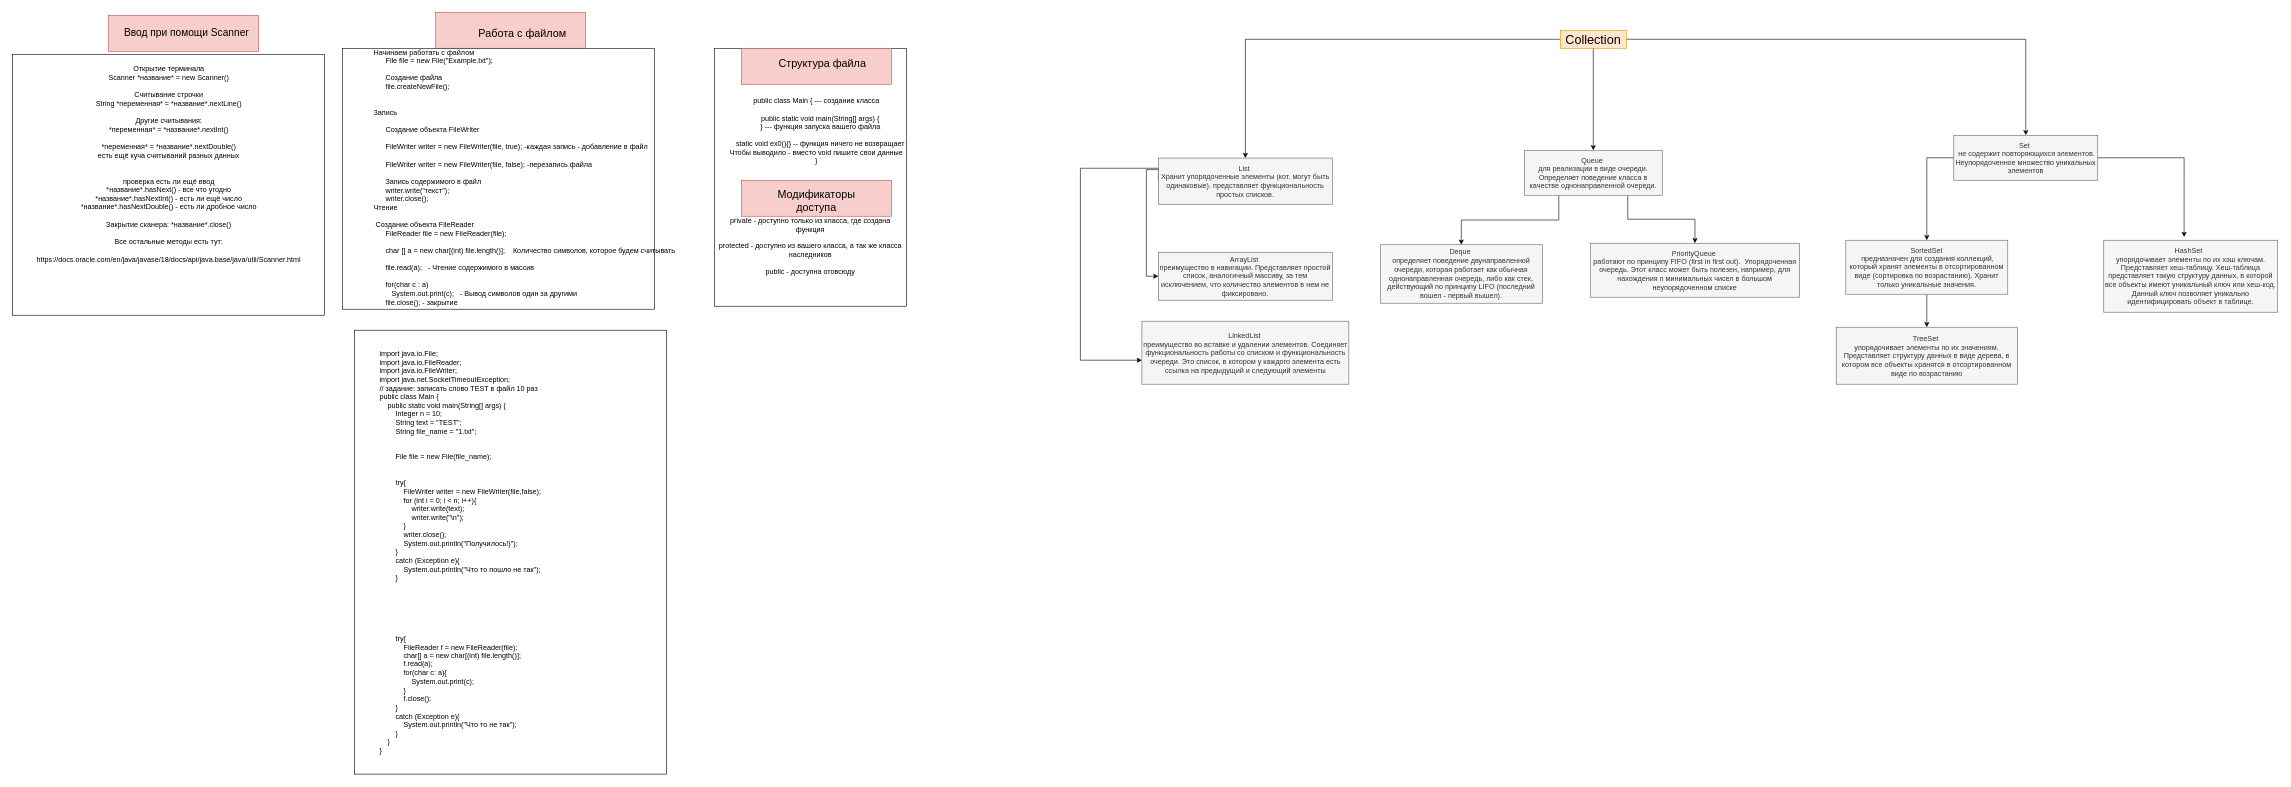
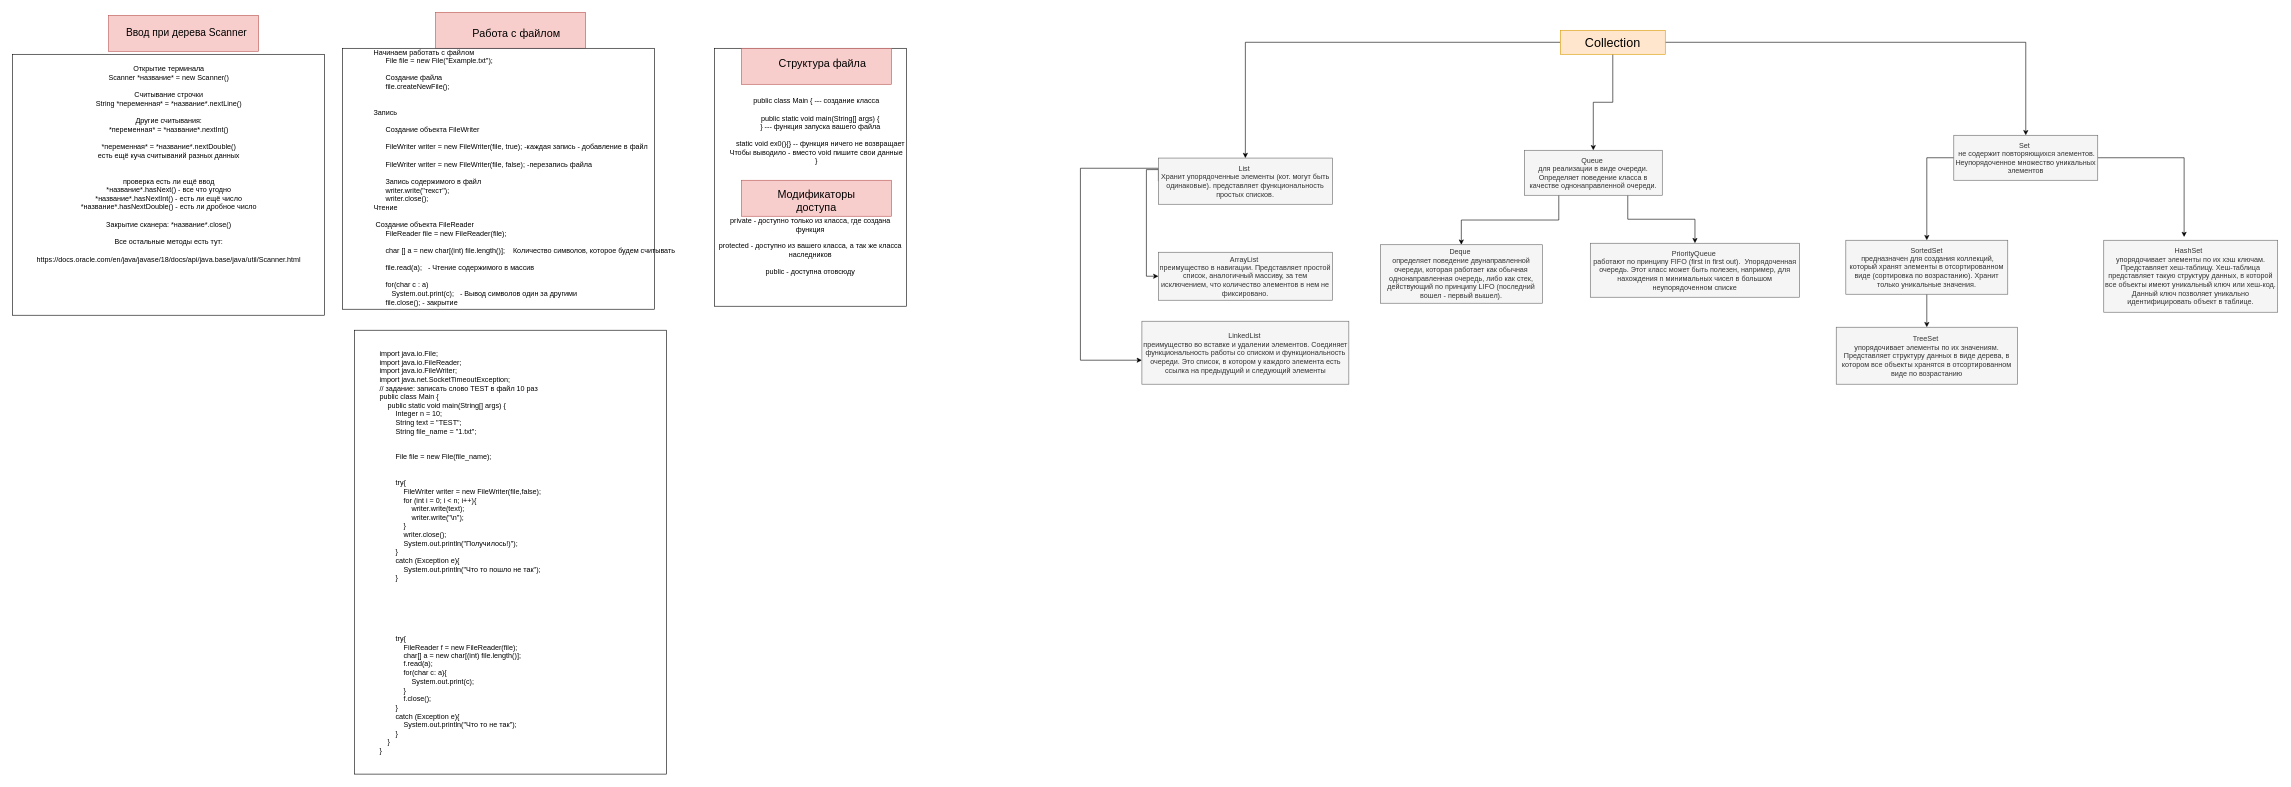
(186, 33) -> (186, 33)
(522, 33) -> (516, 33)
(1593, 39) -> (1613, 42)
